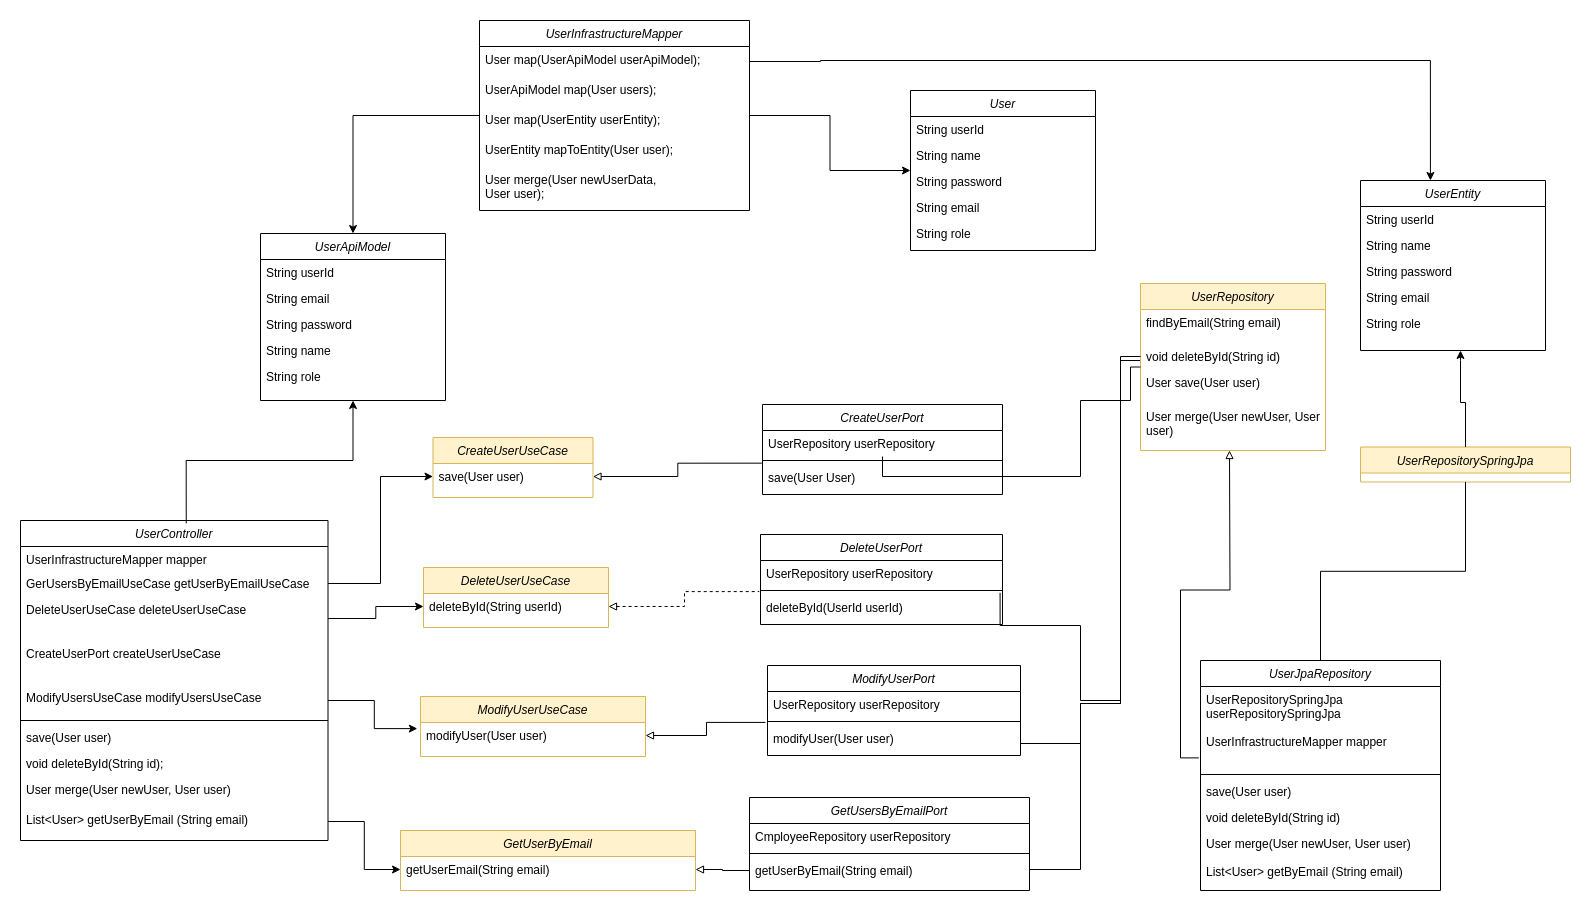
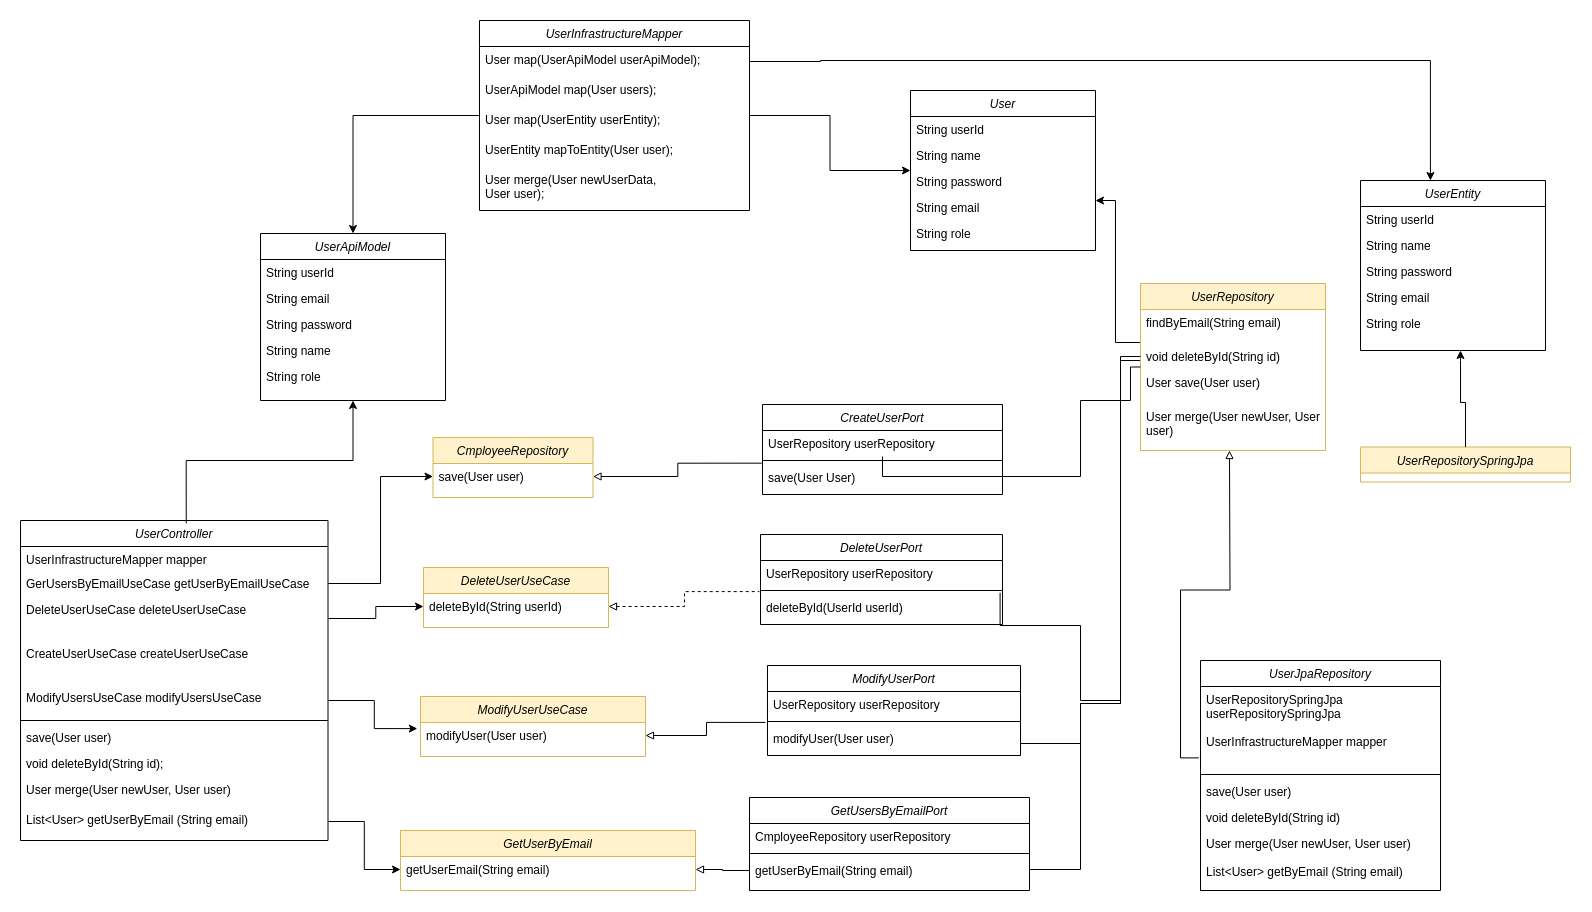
none -> (1116, 277)
(513, 451) -> (513, 451)
(1392, 571) -> none
(132, 654) -> (142, 654)
